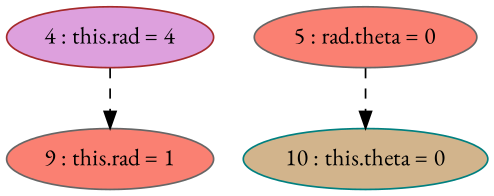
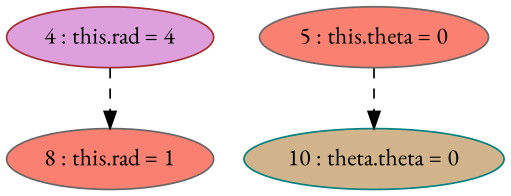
(366, 37) -> (374, 37)
(110, 159) -> (110, 159)
(366, 159) -> (374, 159)
